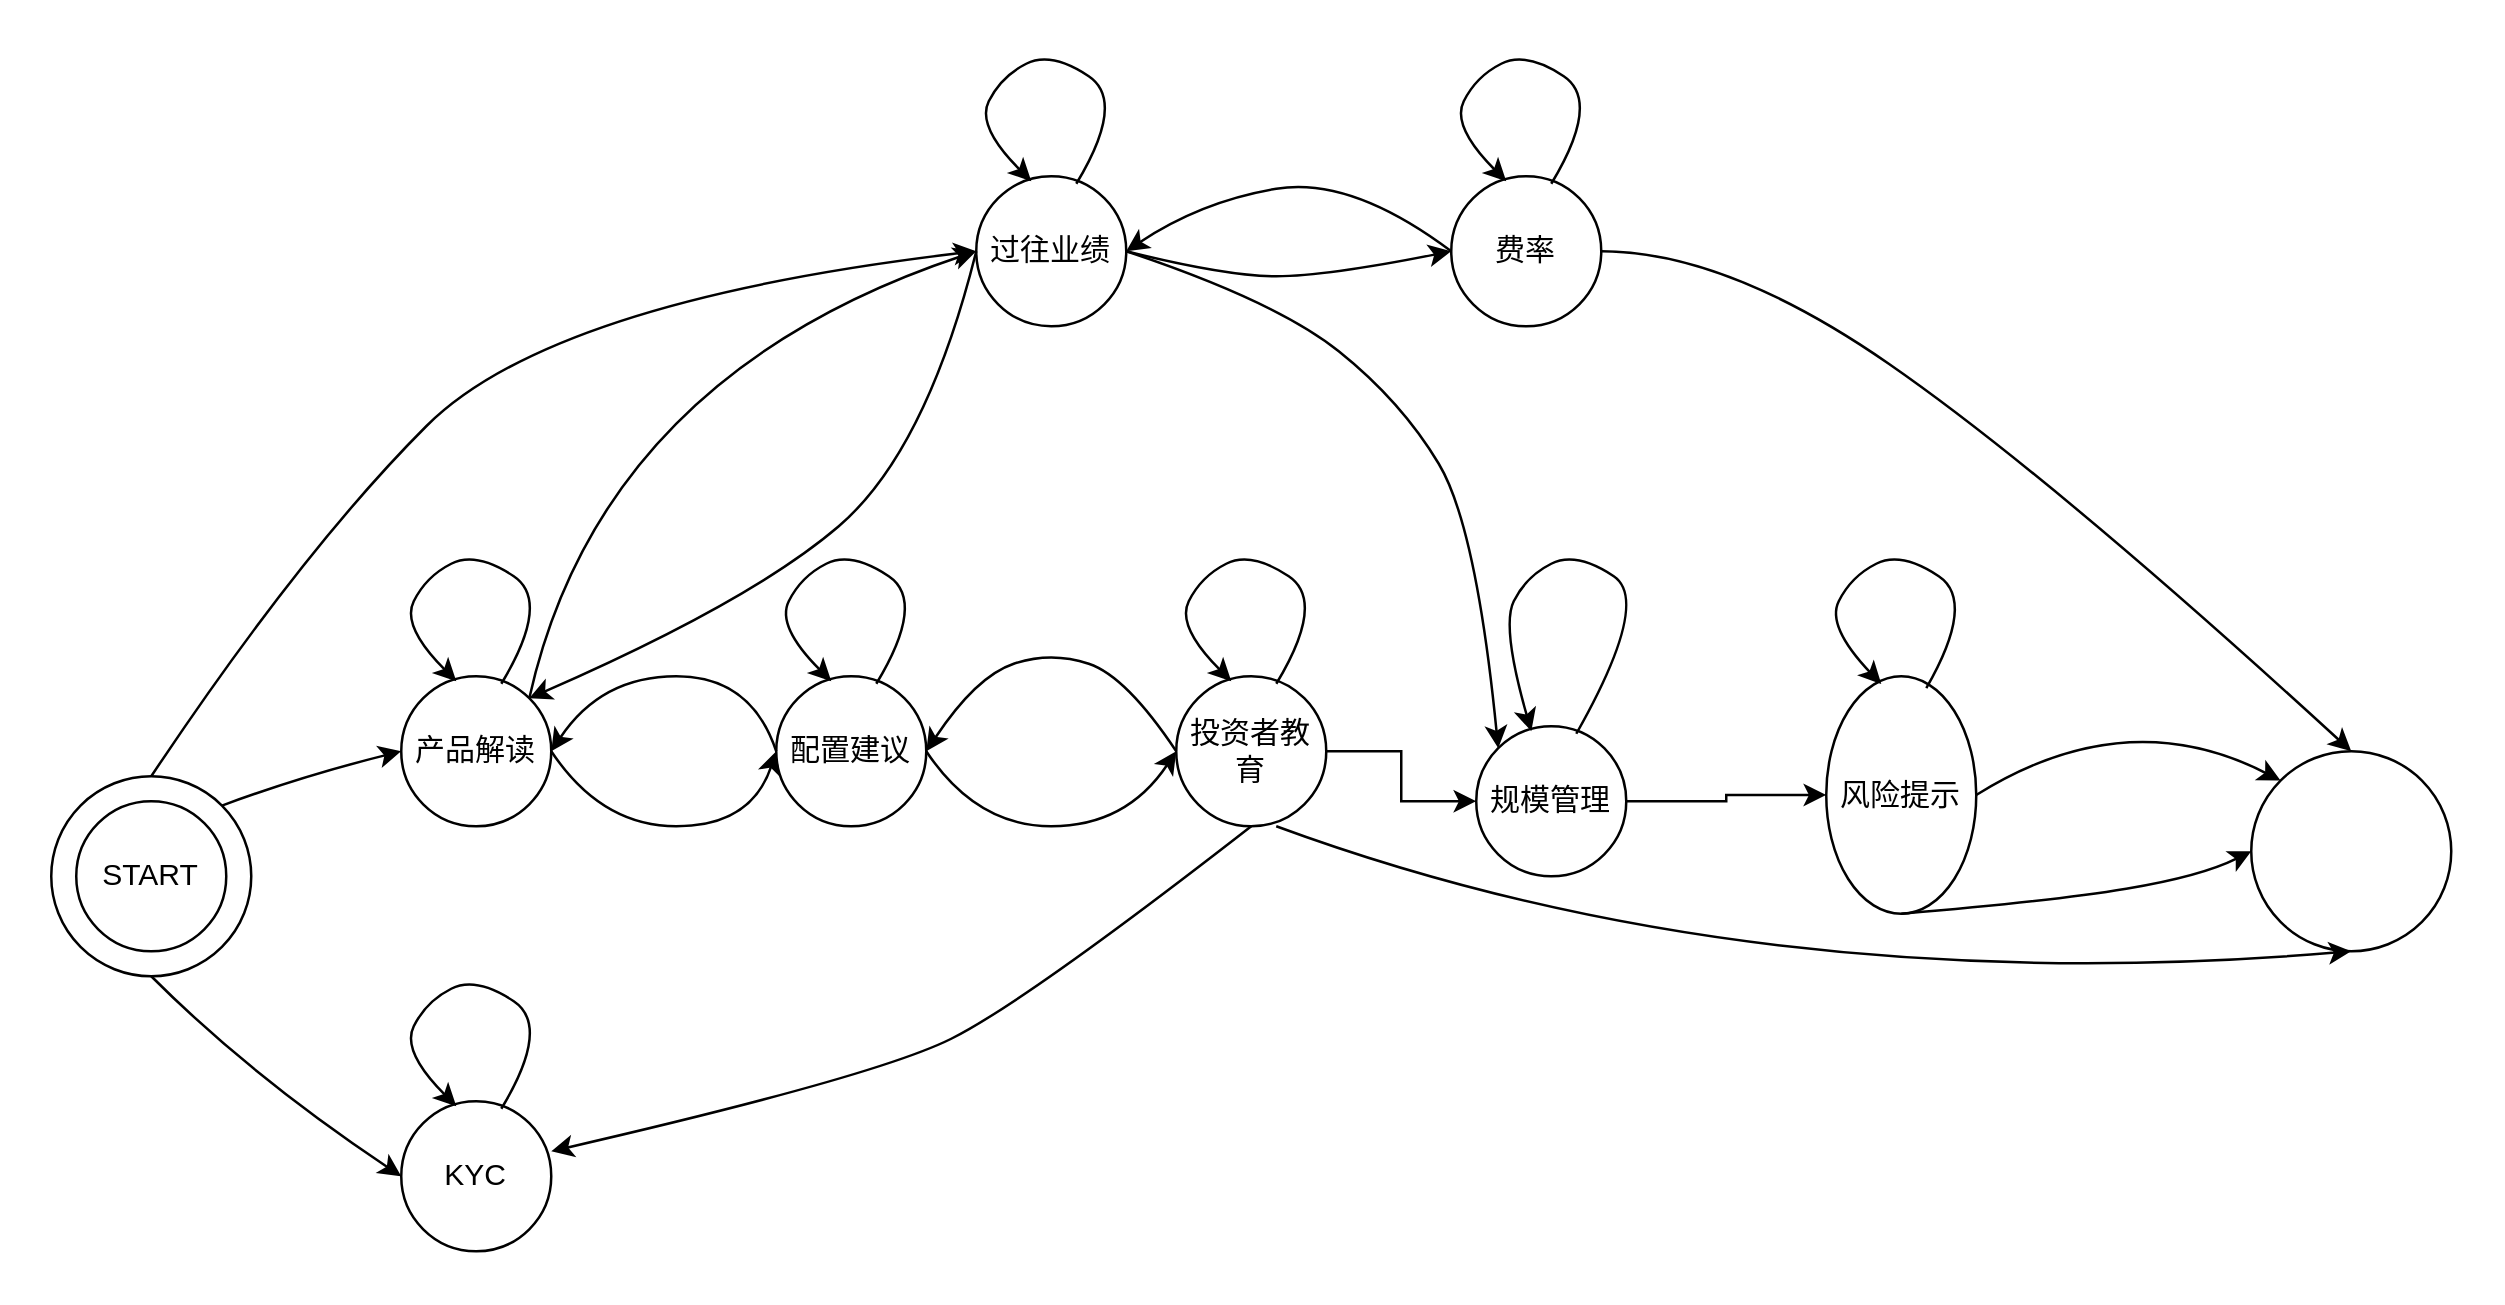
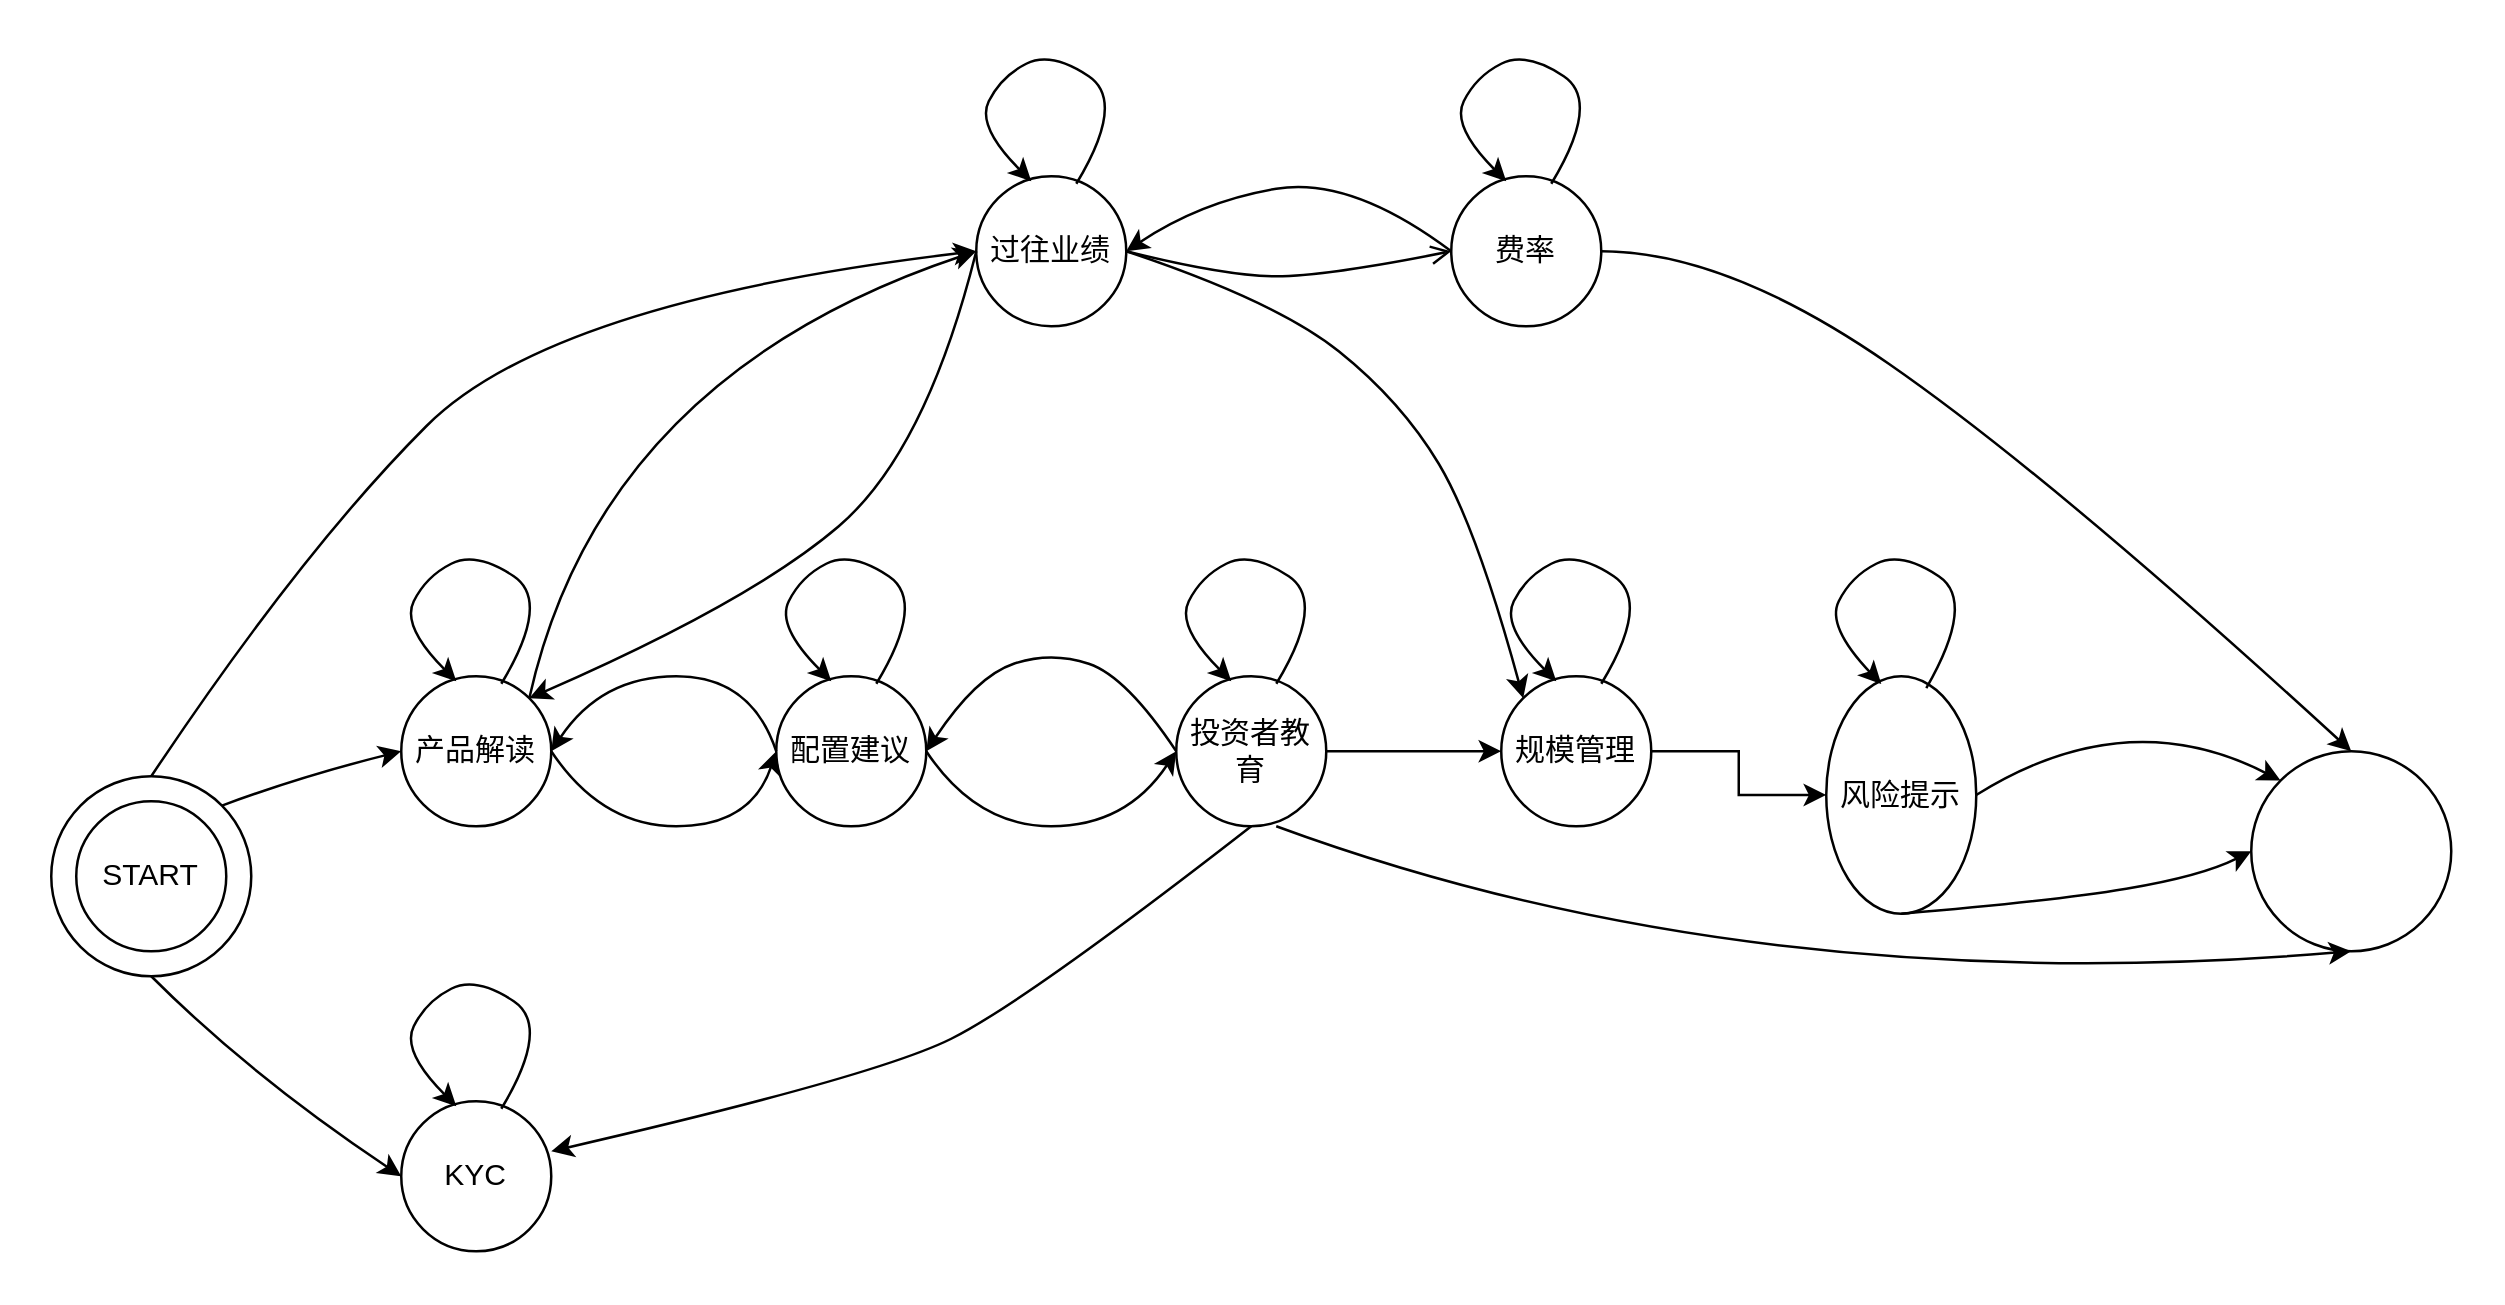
(1433, 255) -> (1437, 254)
(1551, 801) -> (1576, 751)
